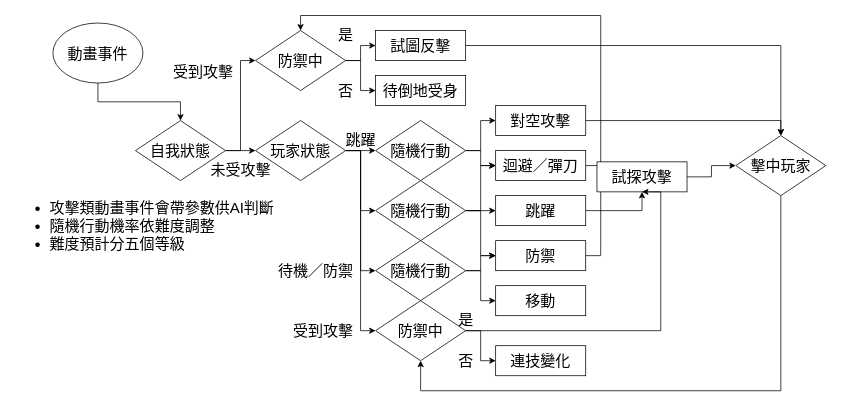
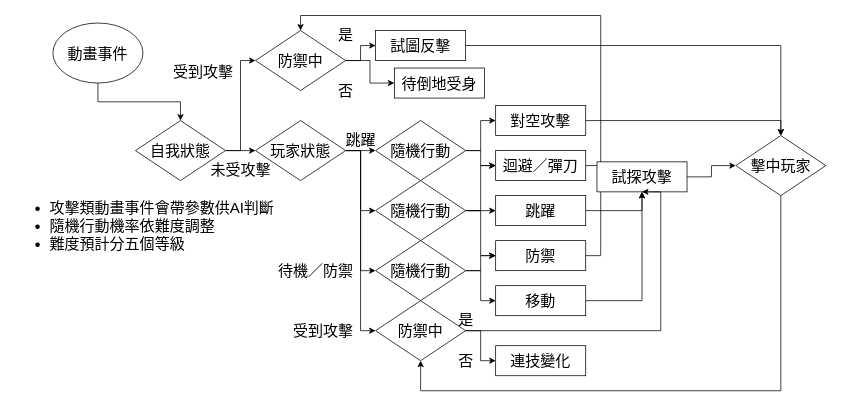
(420, 90) -> (439, 83)
none -> (642, 284)
